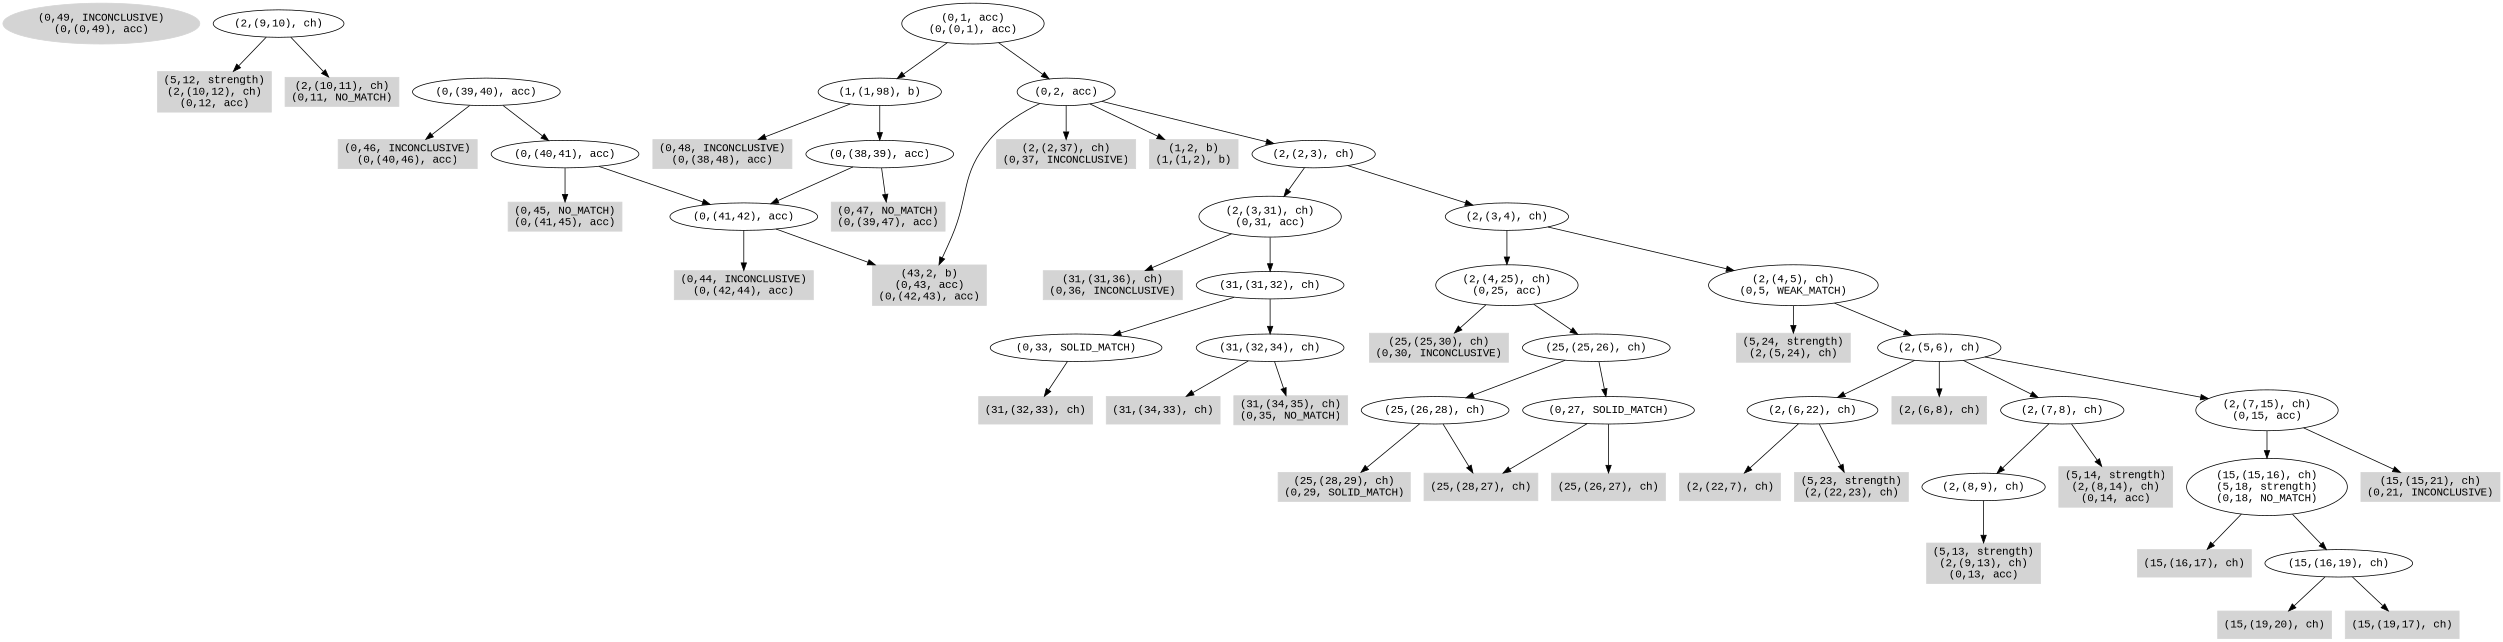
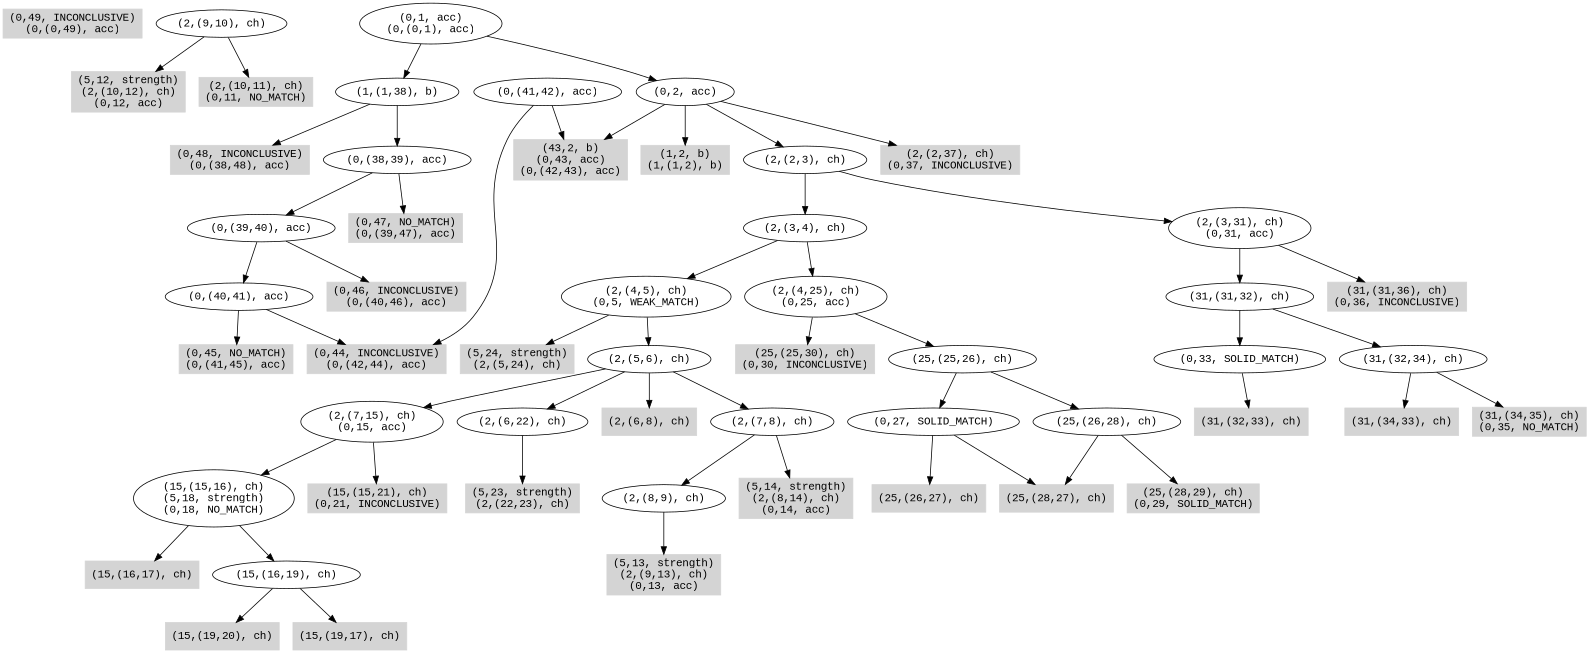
(101, 24) -> (73, 24)
(880, 92) -> (397, 92)
(651, 184) -> (302, 325)
(815, 184) -> (333, 192)
(1730, 487) -> none
